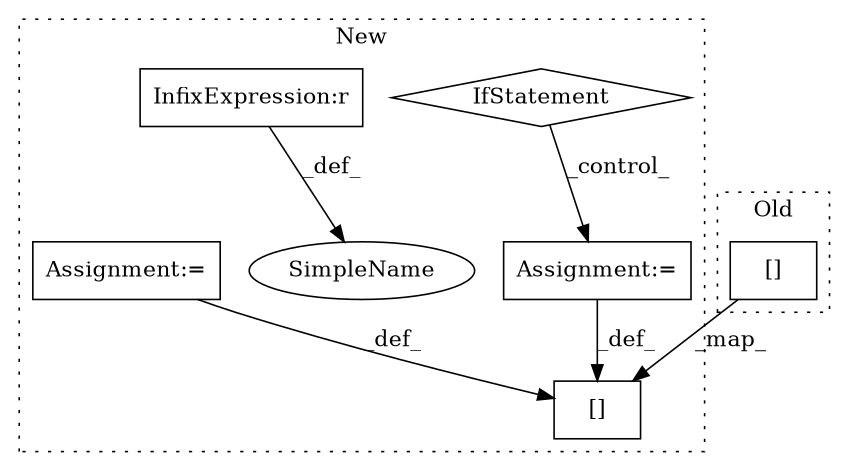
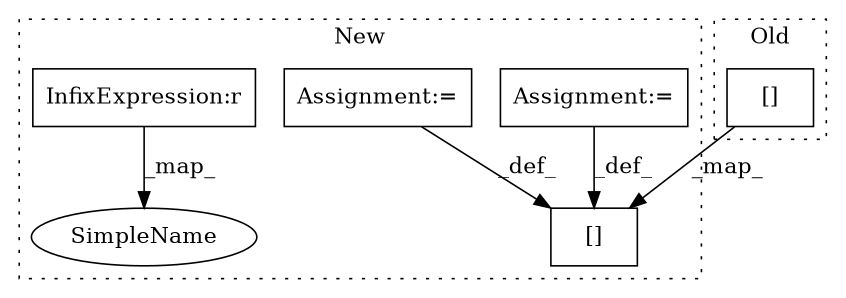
(541, 98) -> none
(332, 167) -> (180, 167)
